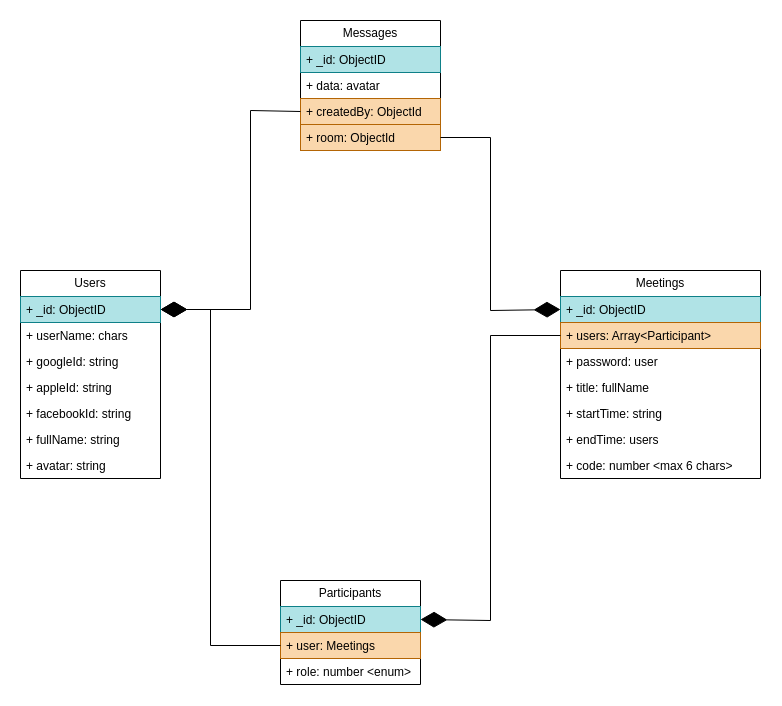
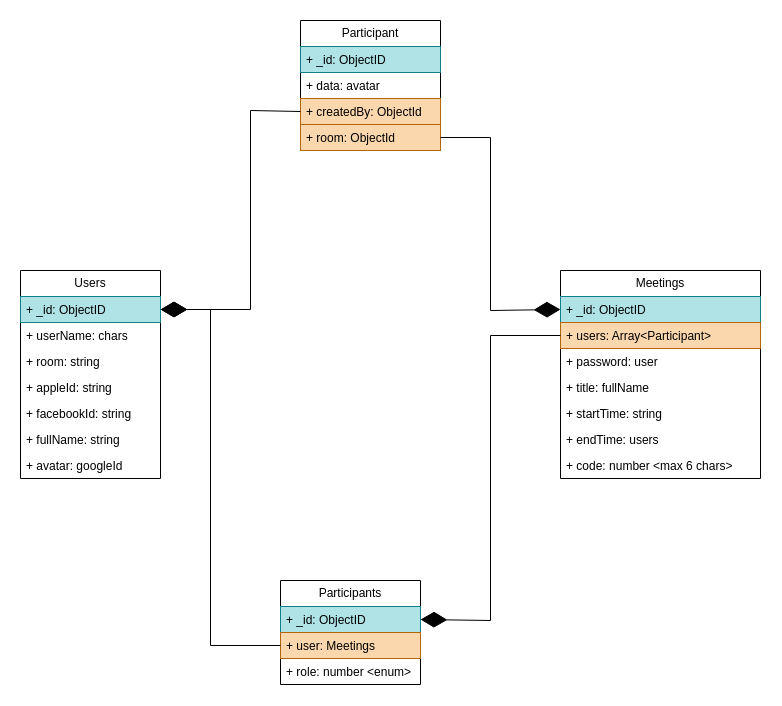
(371, 34) -> (371, 34)
(79, 363) -> (67, 363)
(74, 467) -> (81, 467)
